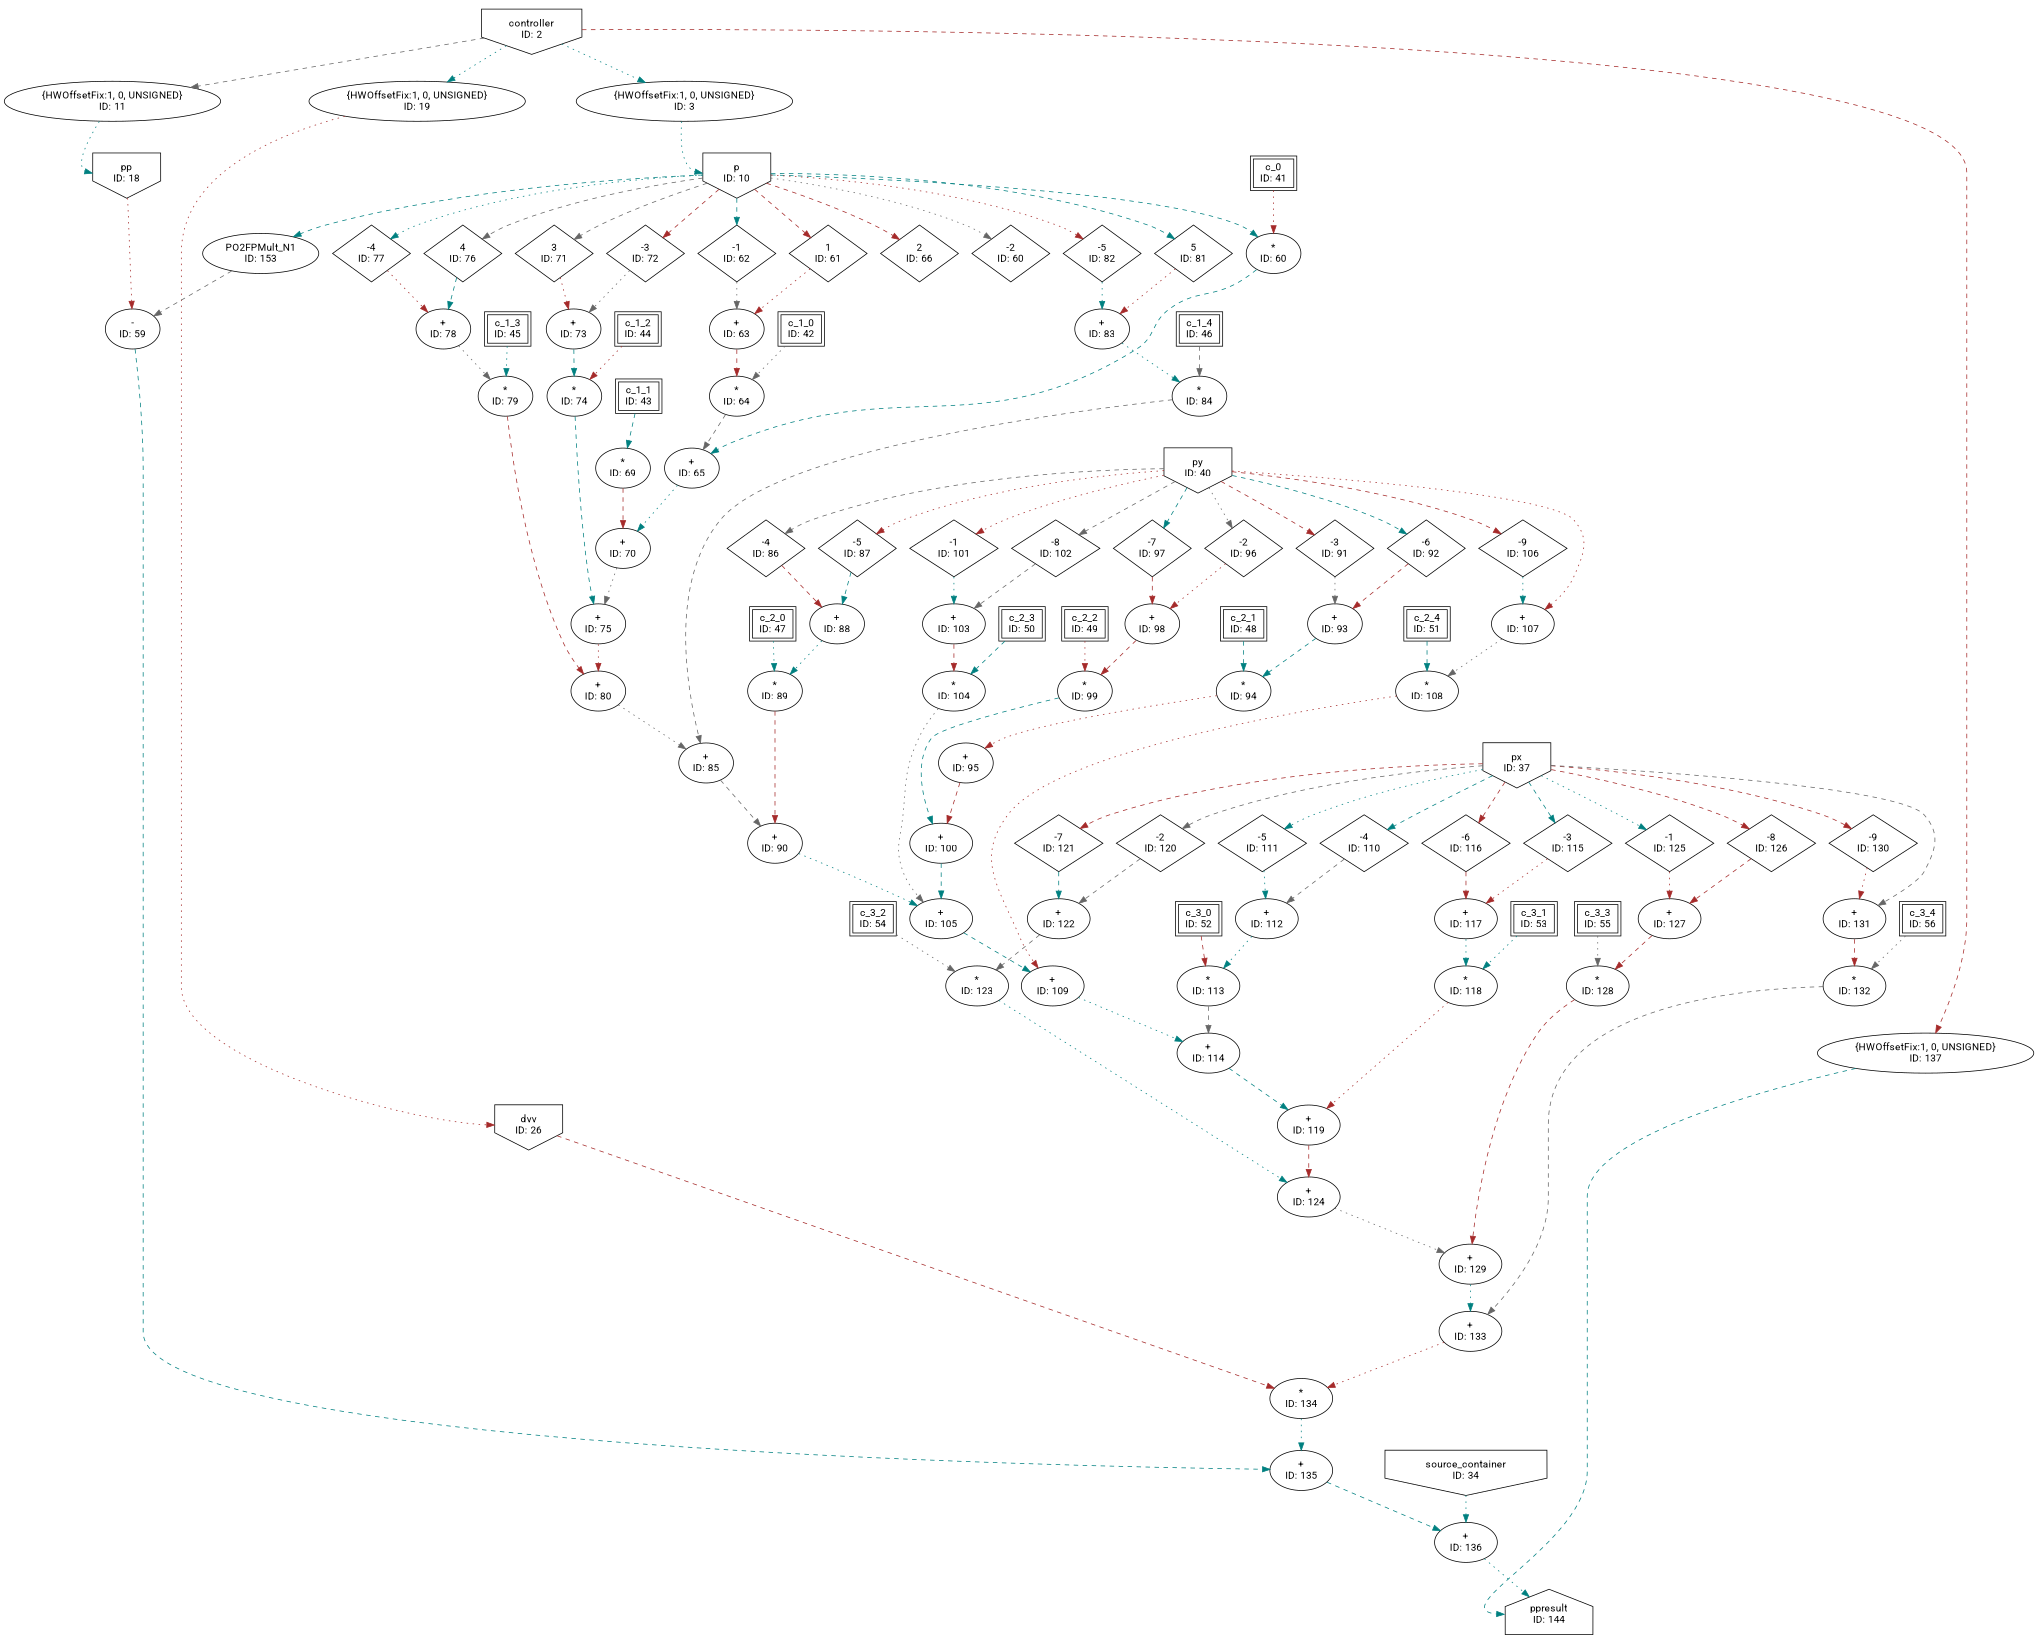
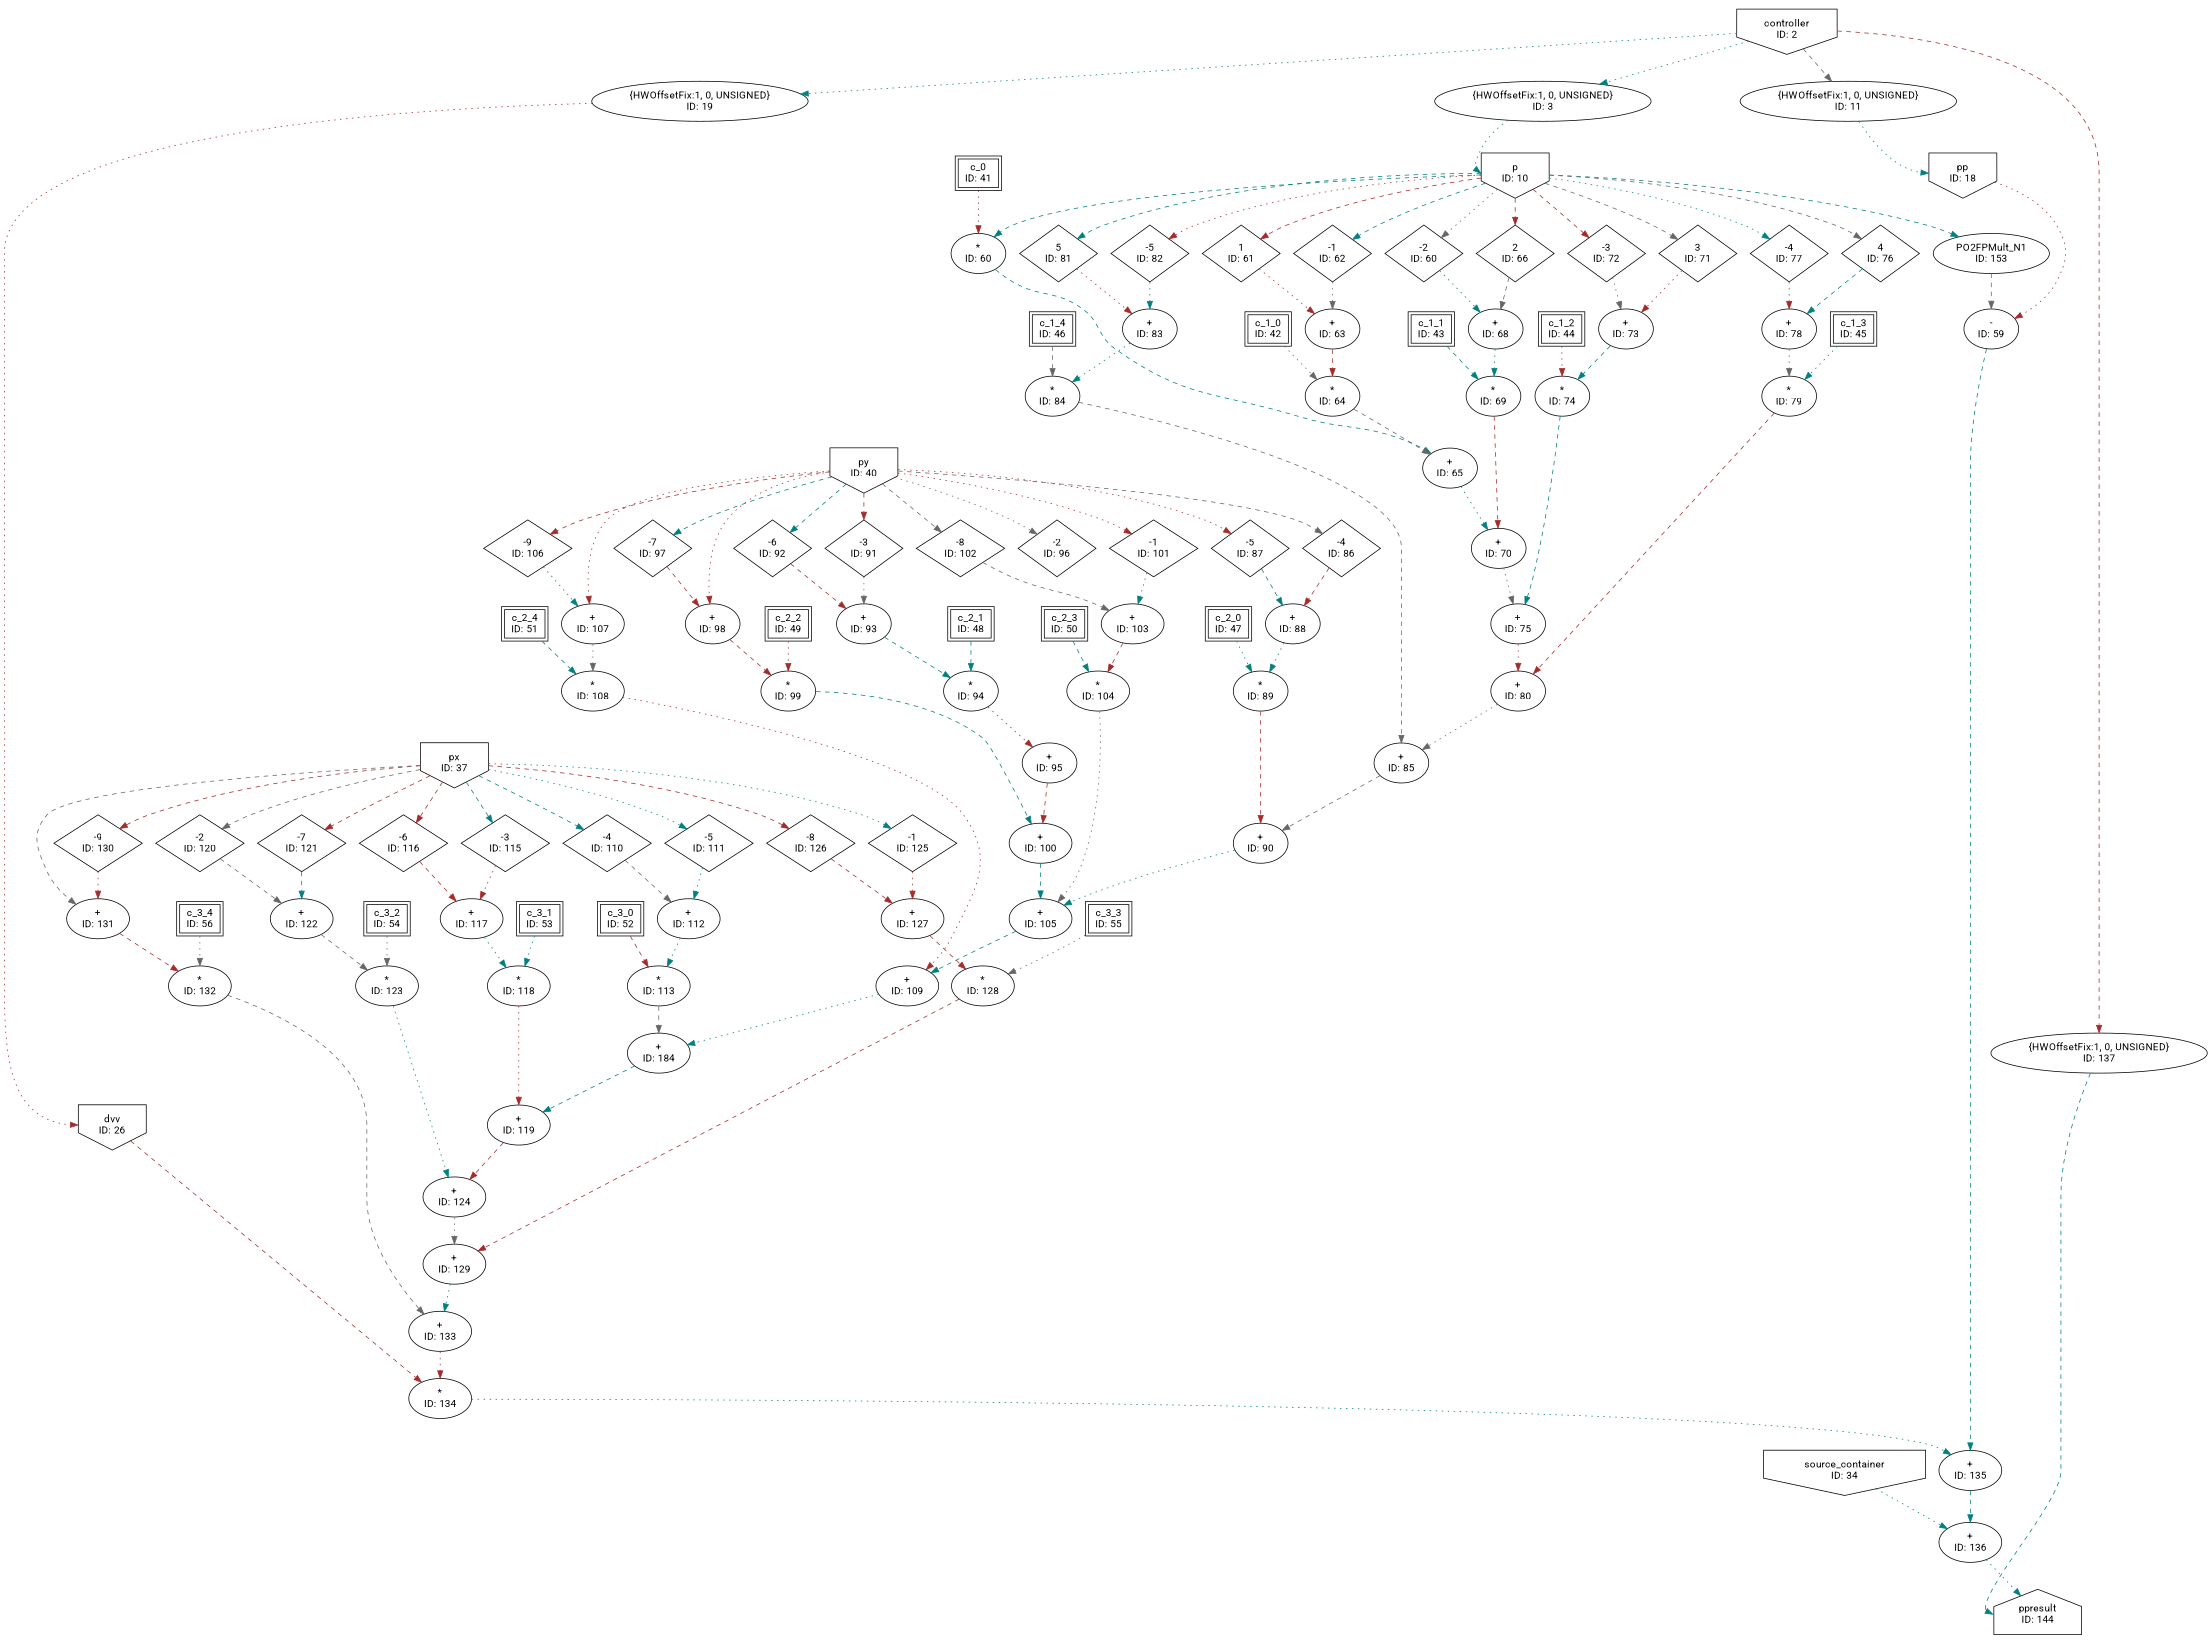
none -> (1496, 329)
(1201, 584) -> (733, 514)
(1208, 1053) -> (659, 1053)
